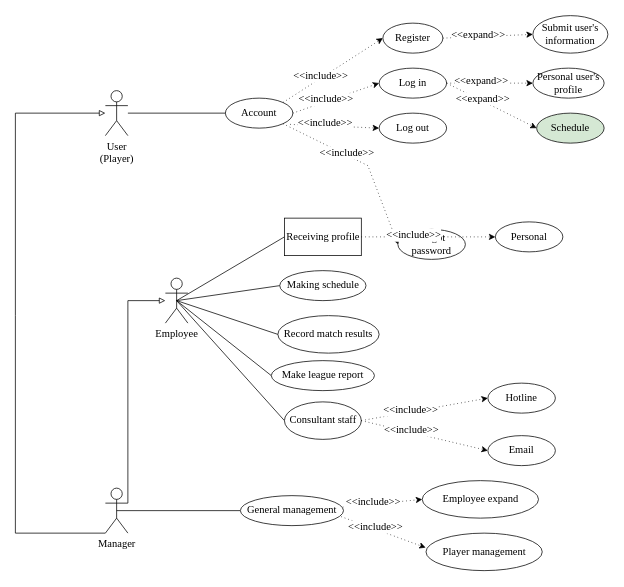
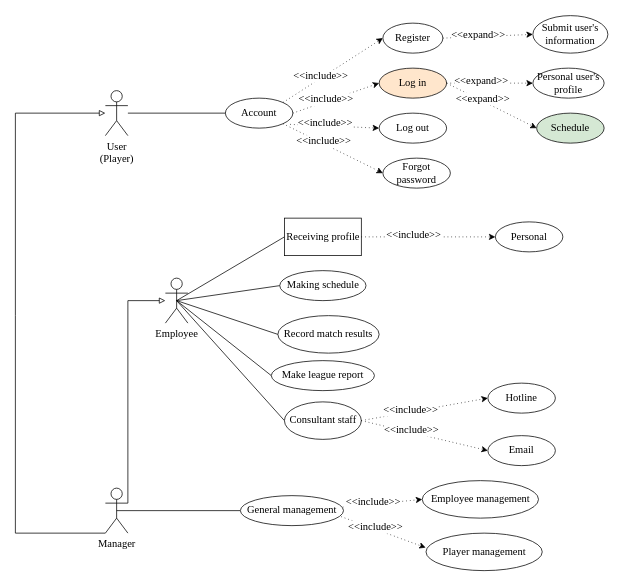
(413, 83) -> (413, 83)
(432, 244) -> (417, 173)
(481, 499) -> (481, 499)
